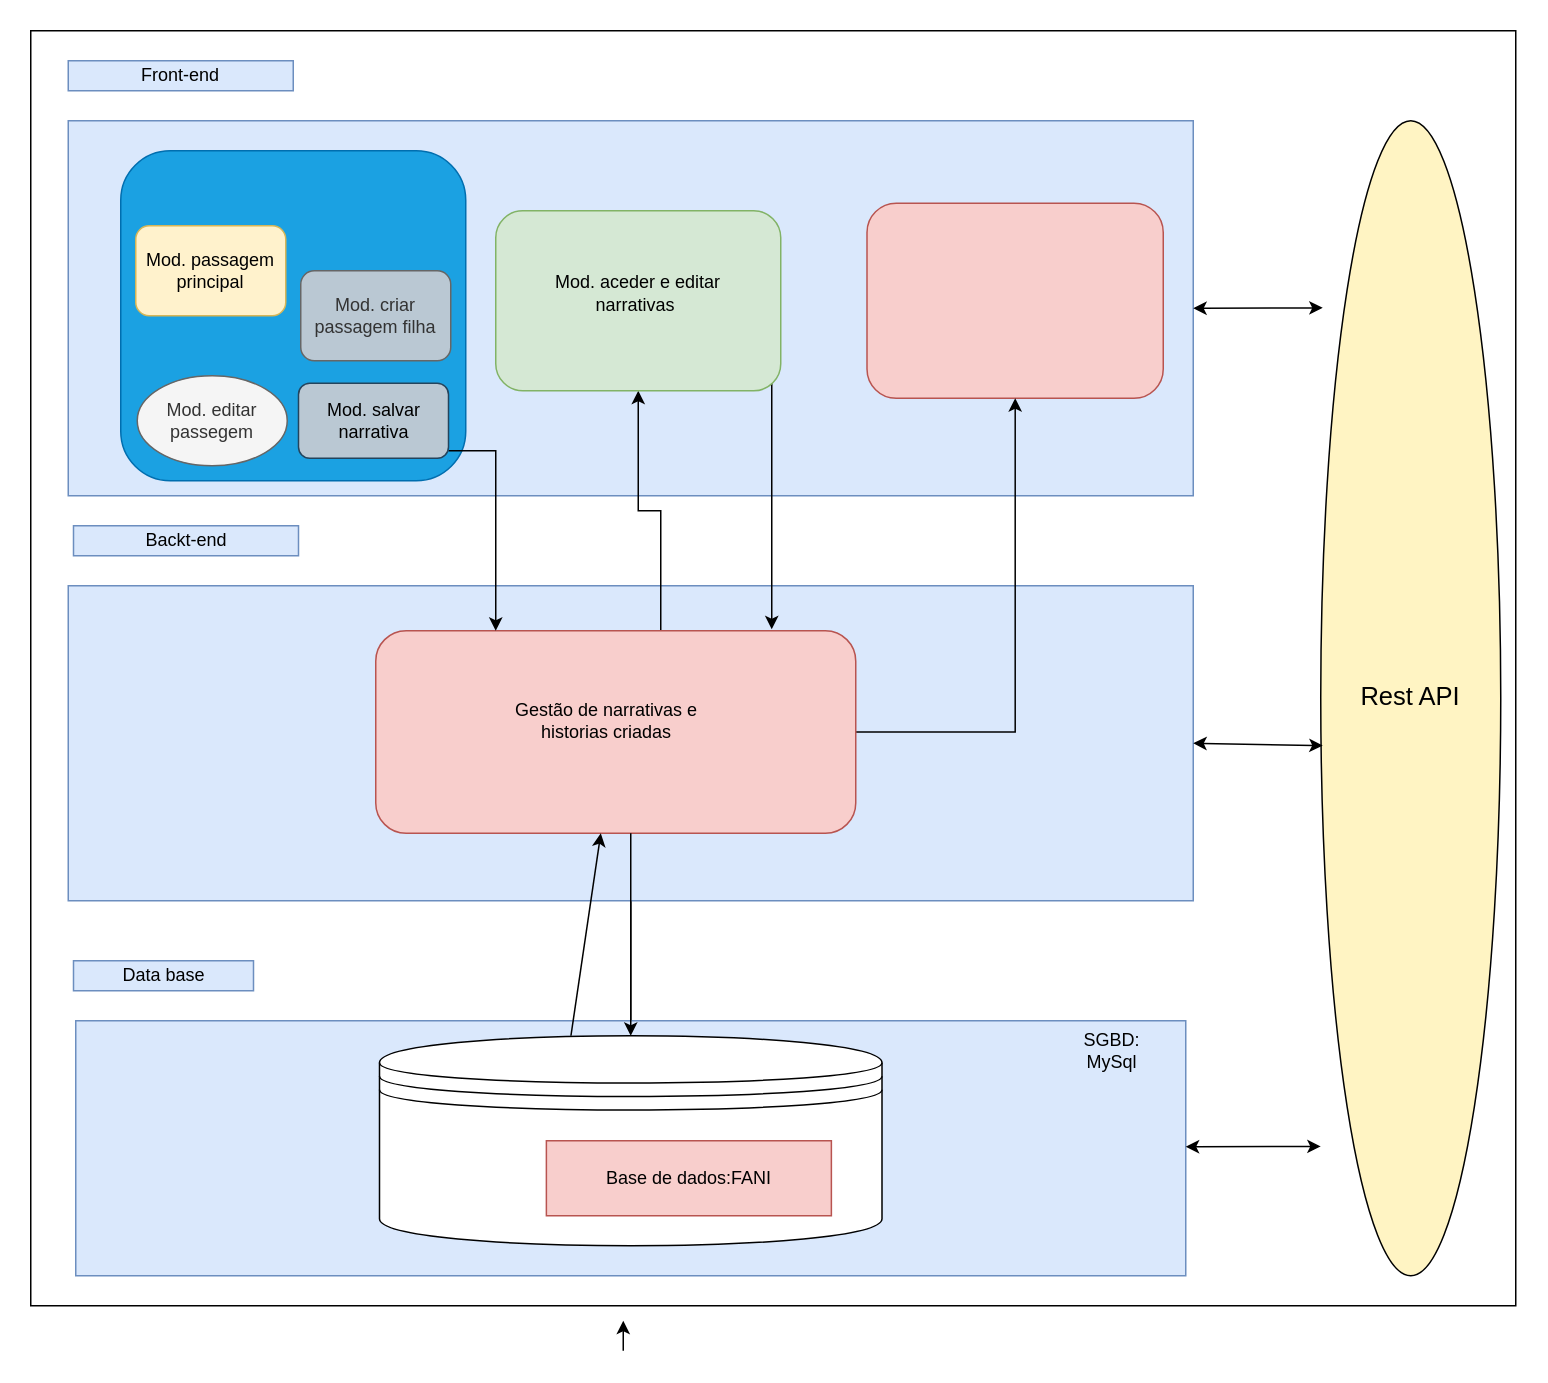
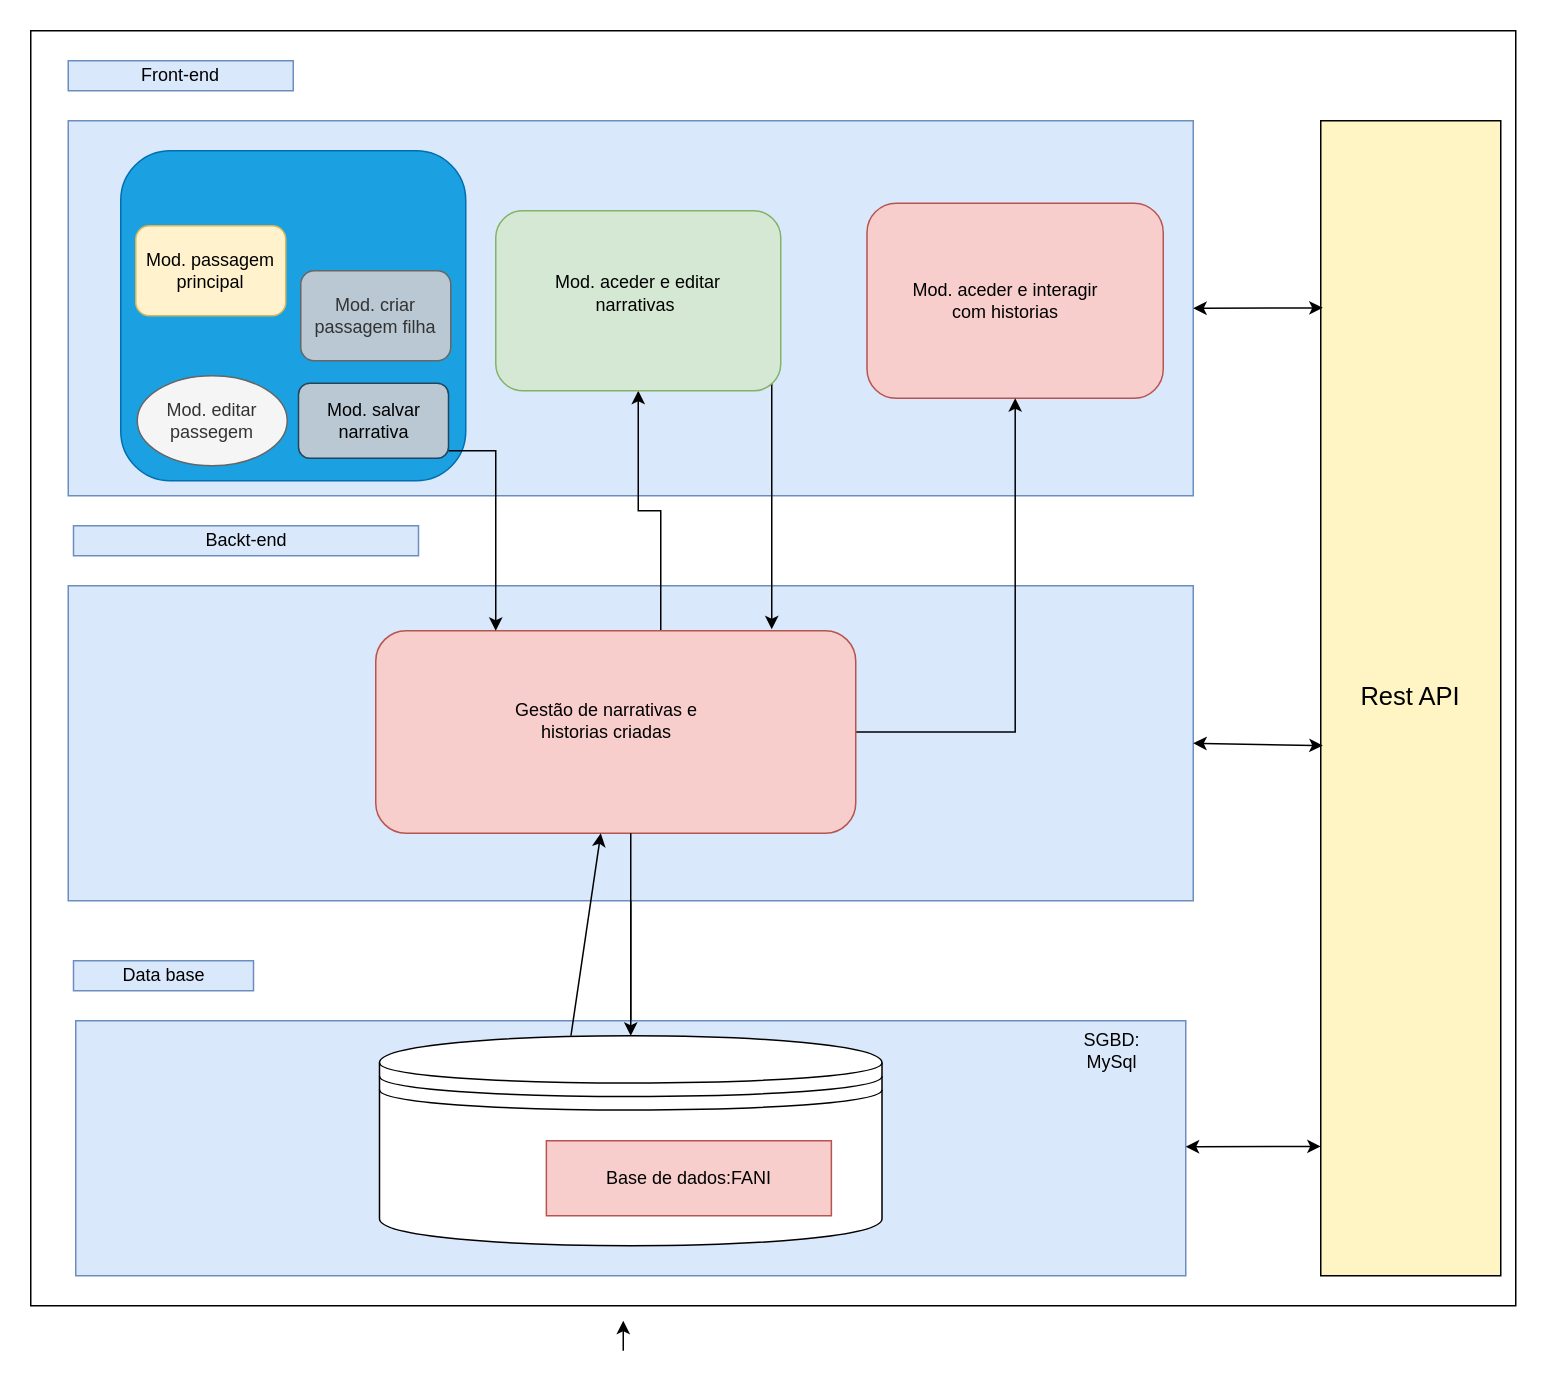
none -> (1006, 301)
(186, 541) -> (246, 541)
(1411, 698) -> (1411, 698)
